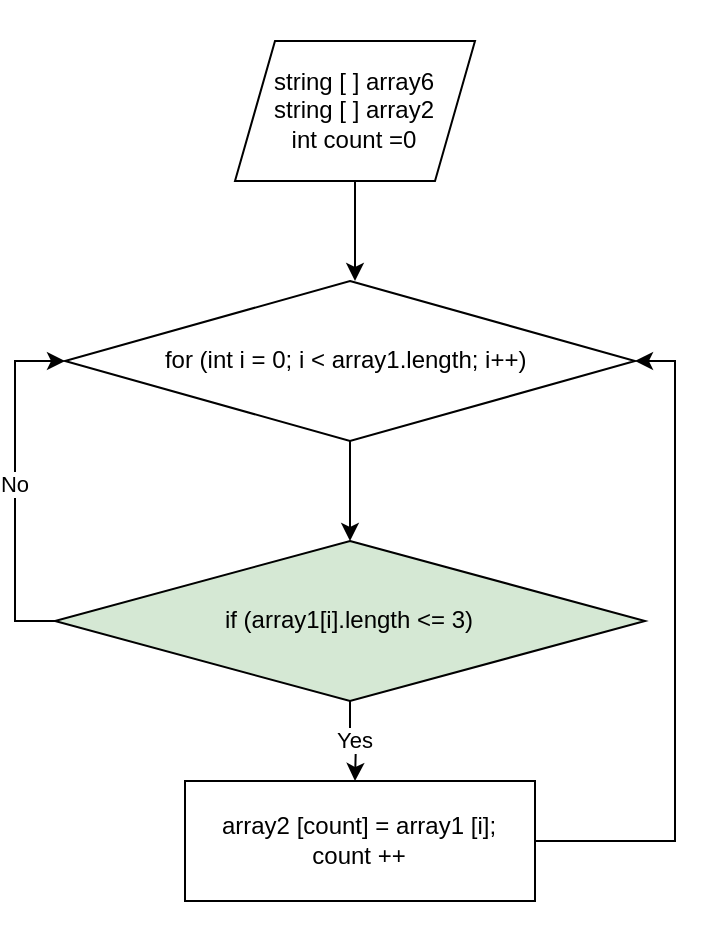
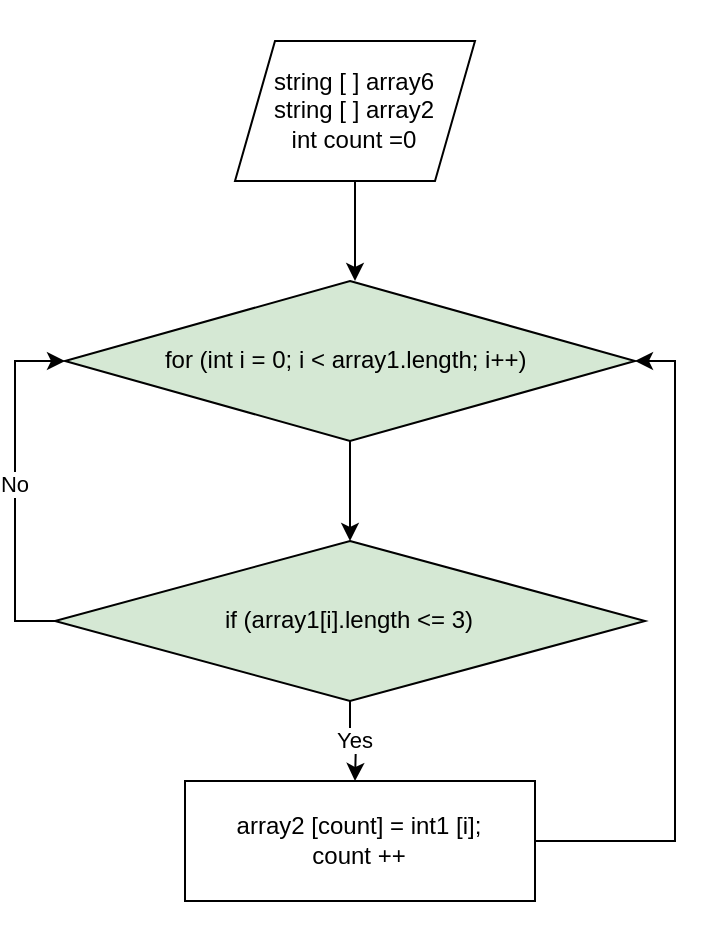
(350, 361) -> (350, 361)
(360, 841) -> (360, 841)
